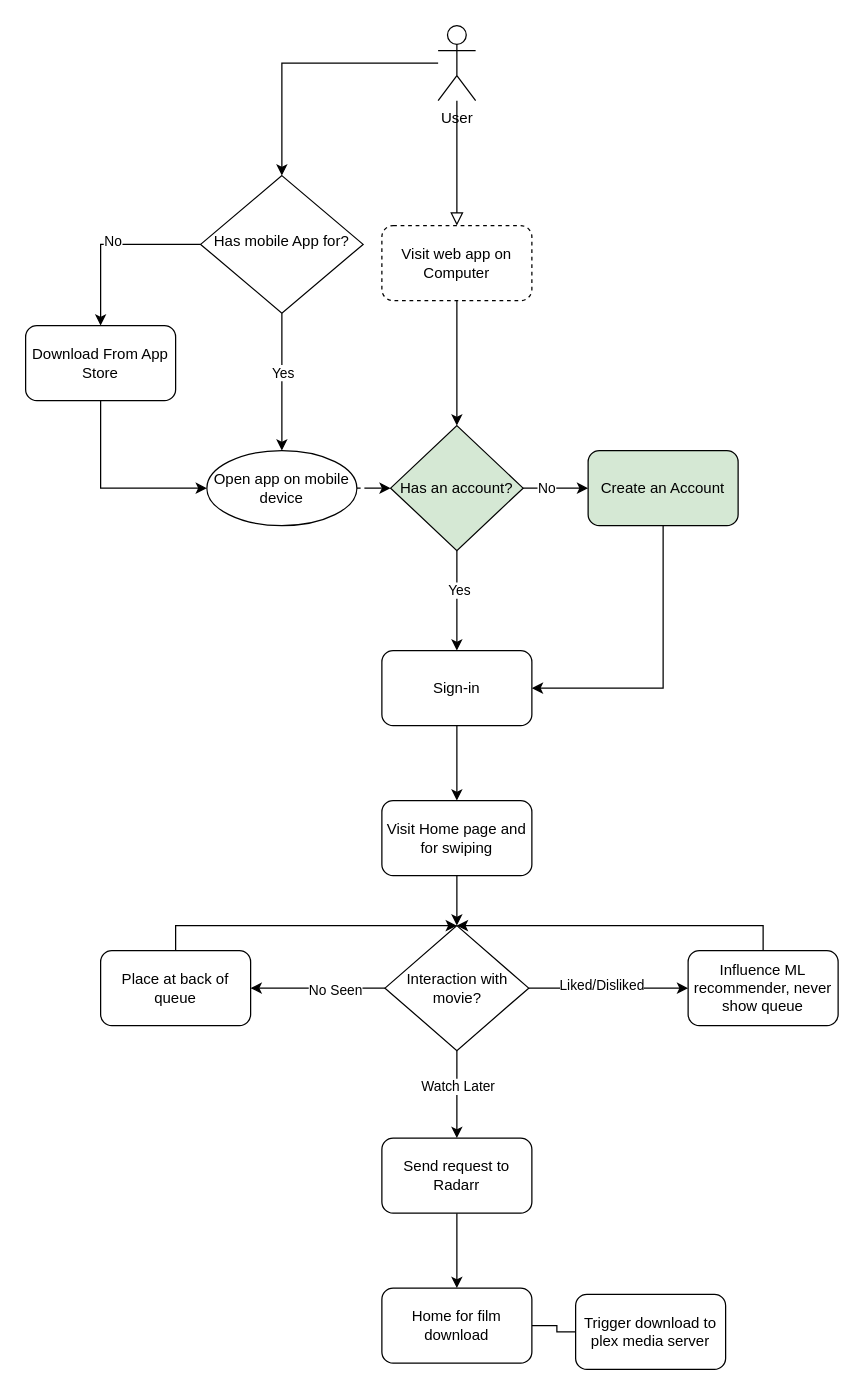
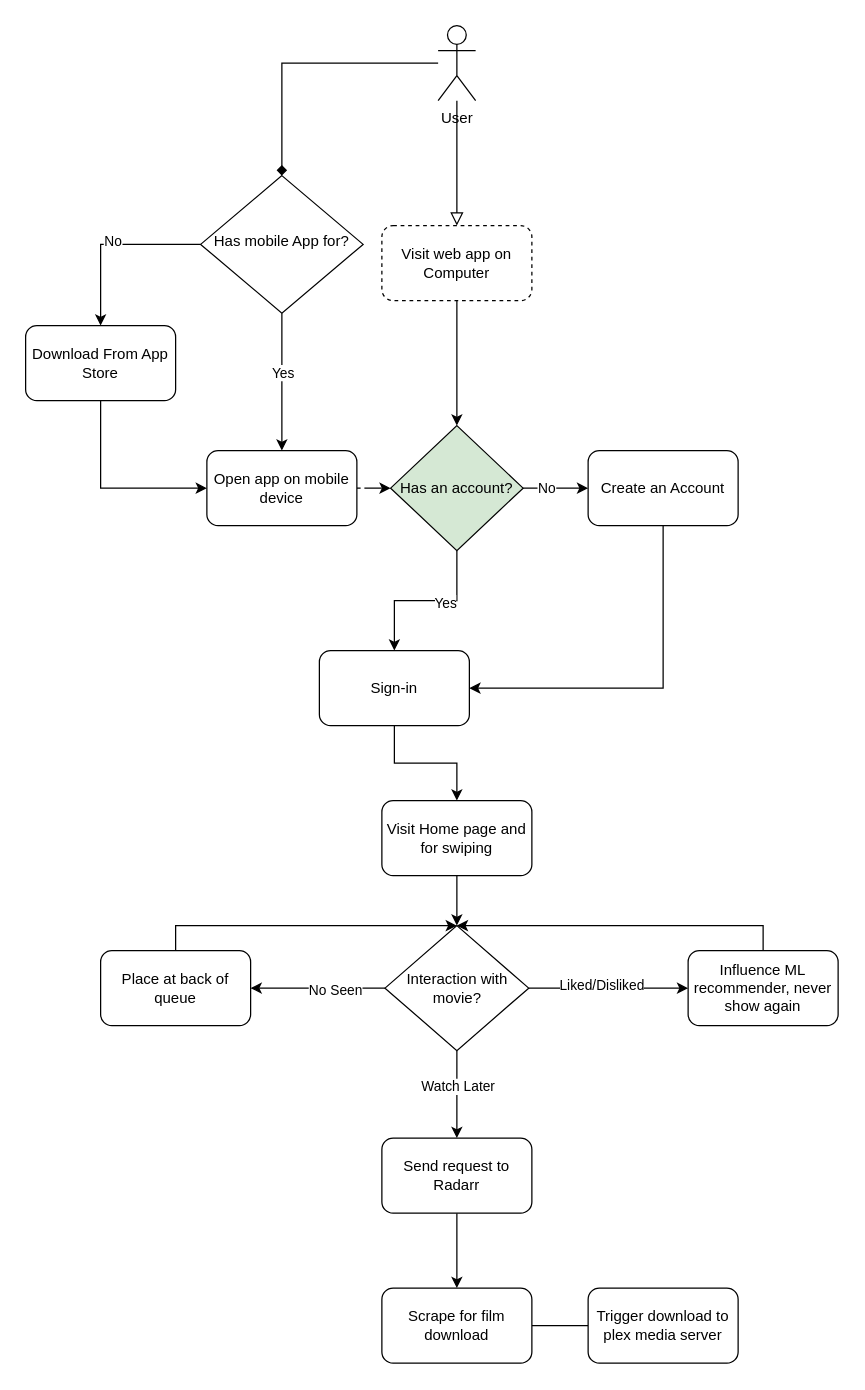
(282, 166) -> (282, 165)
(282, 488) -> (282, 488)
(663, 488) -> (663, 488)
(457, 688) -> (394, 688)
(763, 988) -> (763, 988)
(457, 1326) -> (457, 1326)
(651, 1332) -> (663, 1326)
